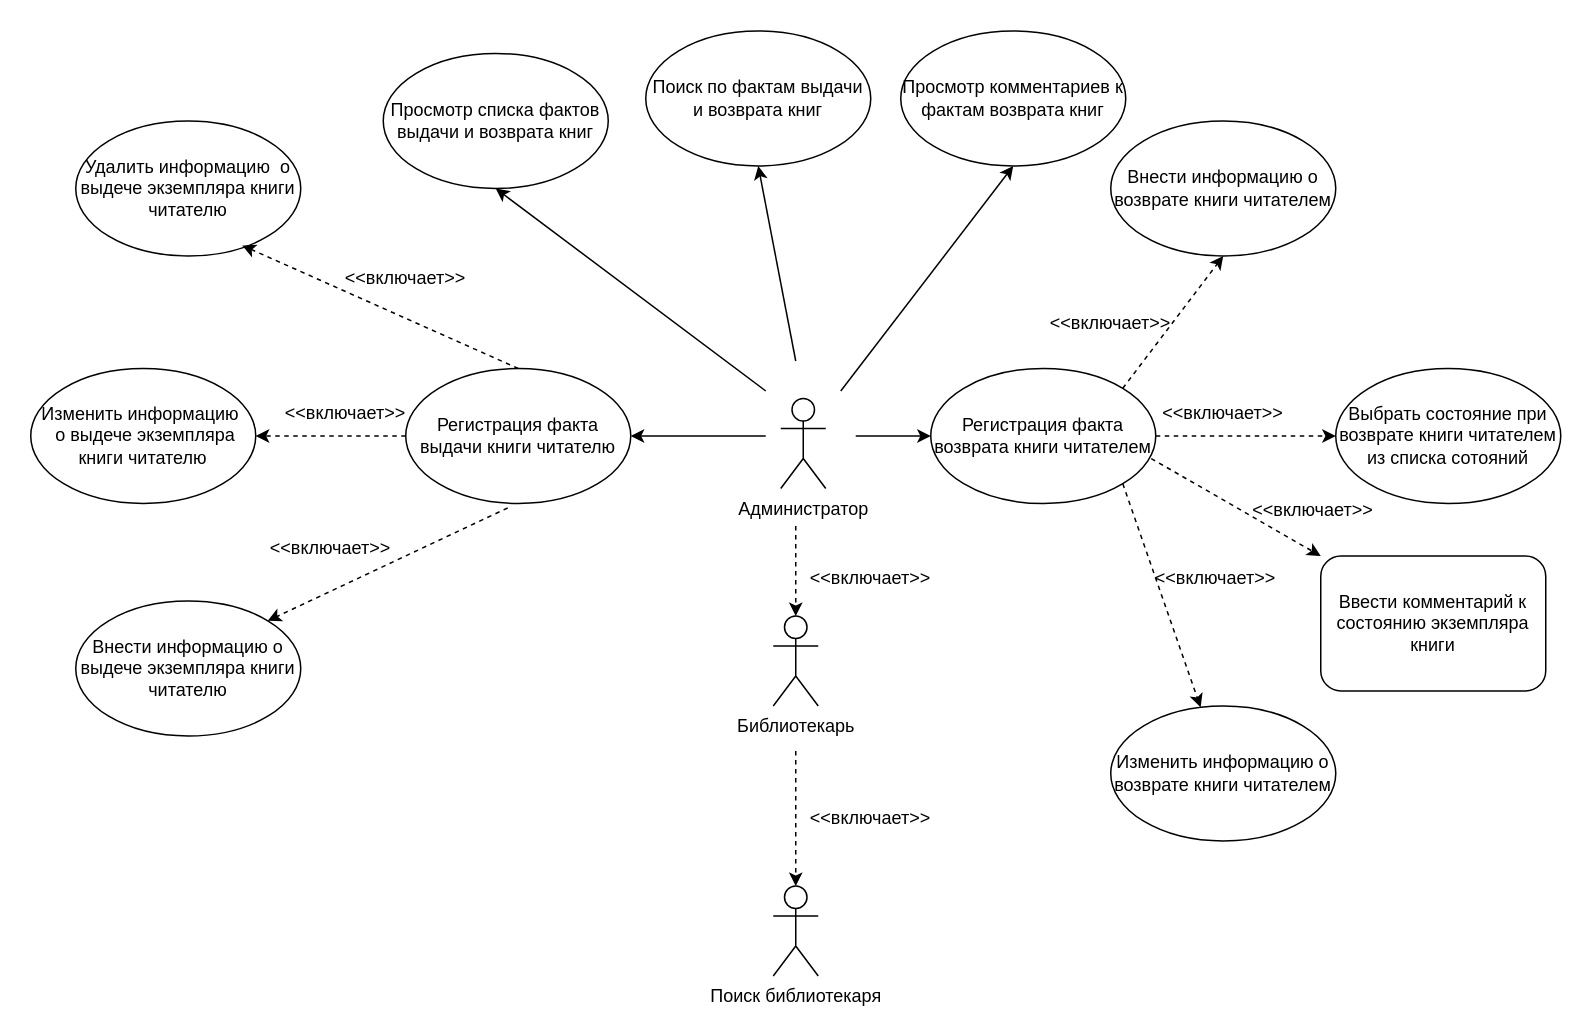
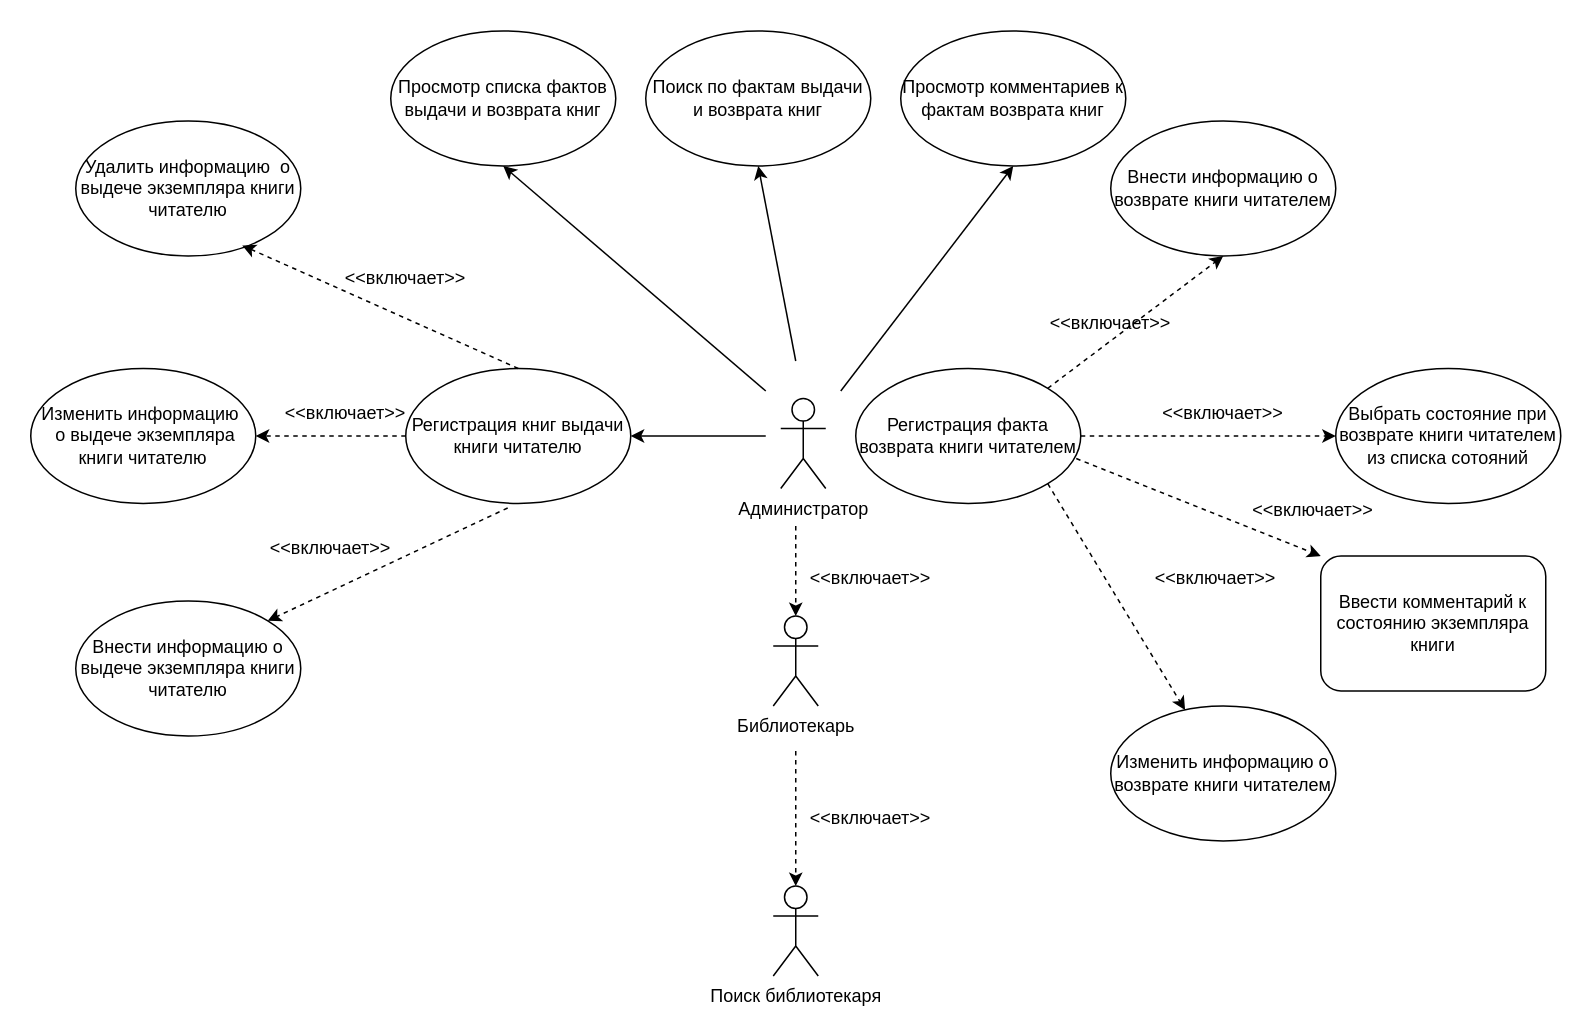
(496, 121) -> (503, 98)
(518, 436) -> (518, 436)
(1043, 436) -> (968, 436)
